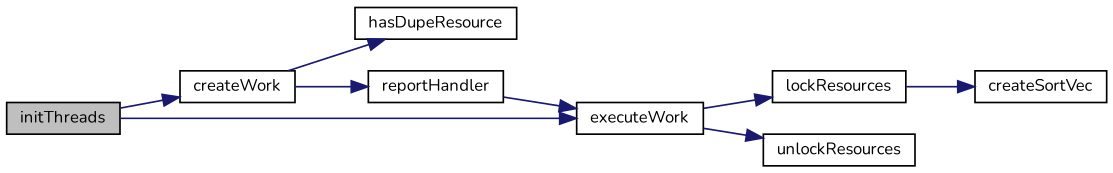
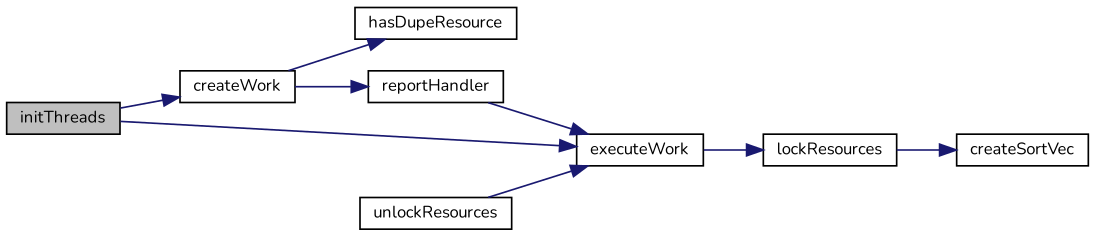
(725, 132) -> (530, 184)
